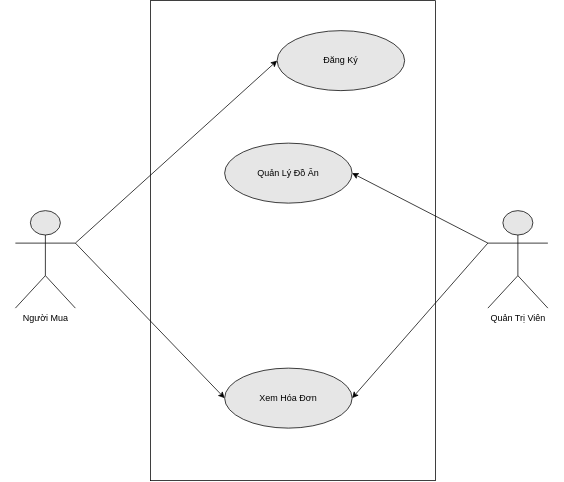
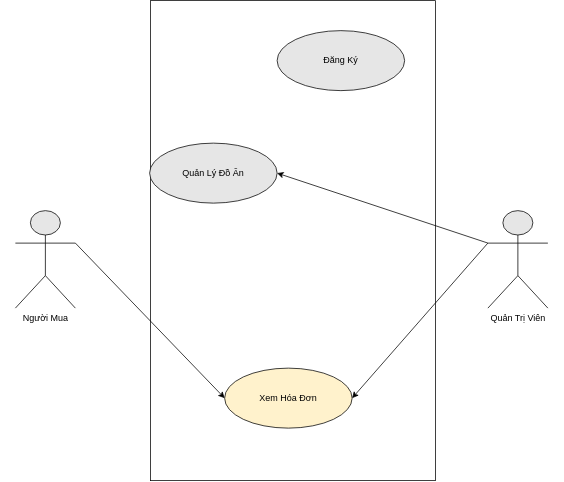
(175, 153) -> none
(288, 173) -> (213, 173)
(288, 398) -> (288, 398)
